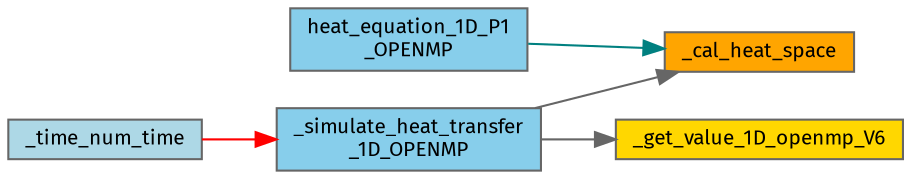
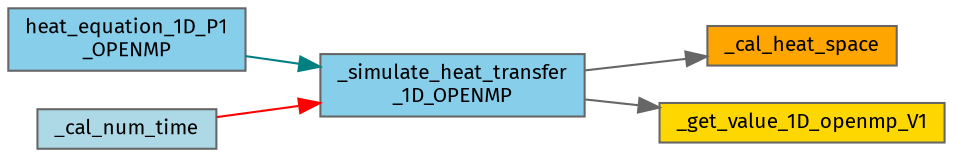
(586, 46) -> (273, 60)
(105, 139) -> (127, 129)
(759, 139) -> (802, 123)
